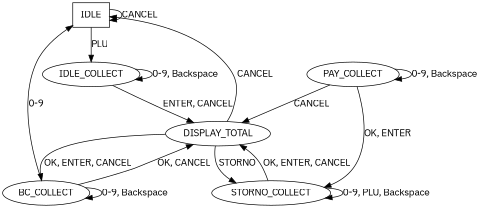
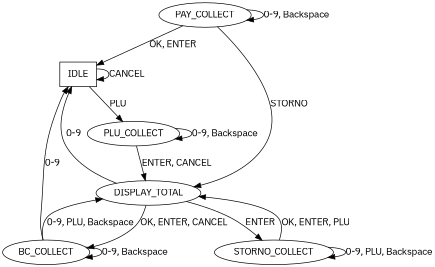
(91, 74) -> (133, 134)
(255, 74) -> (73, 134)
(311, 104) -> (289, 104)
(363, 142) -> (143, 44)
(184, 163) -> (90, 223)
(237, 163) -> (260, 223)
(307, 163) -> (316, 223)
